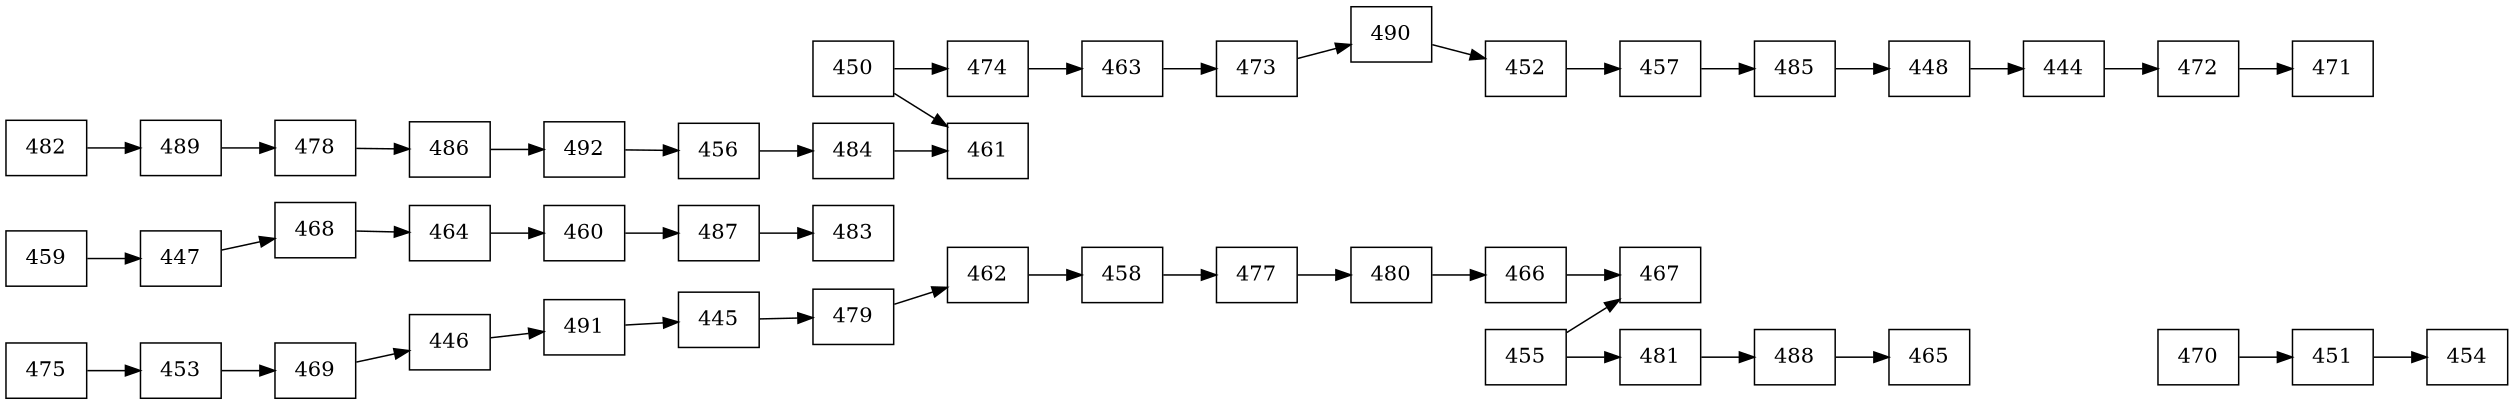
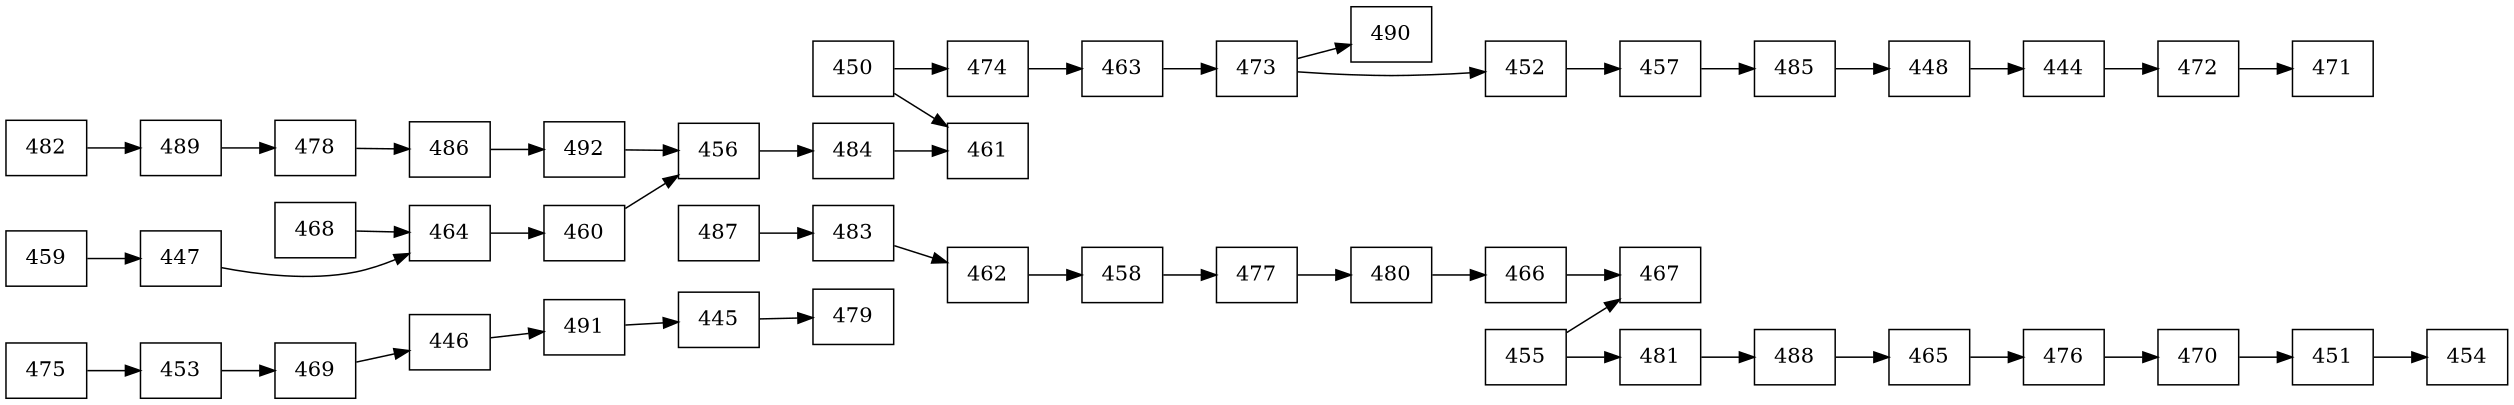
(1451, 50) -> (1384, 76)
(644, 233) -> (645, 196)
(241, 246) -> (309, 276)
(914, 298) -> (914, 252)
none -> (2064, 357)
